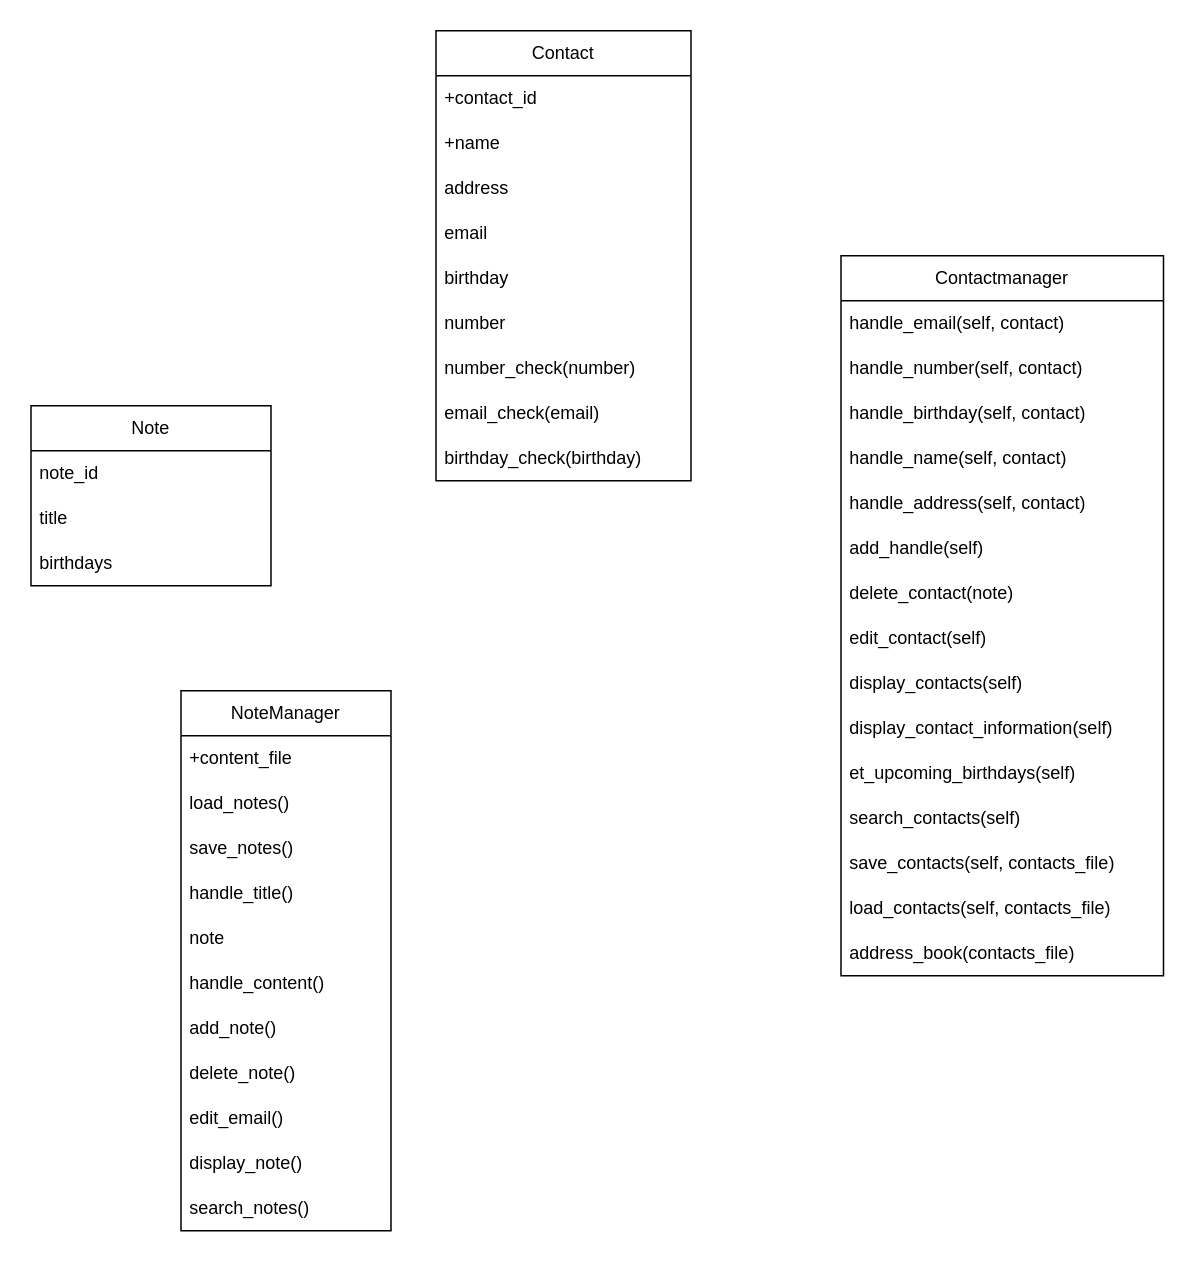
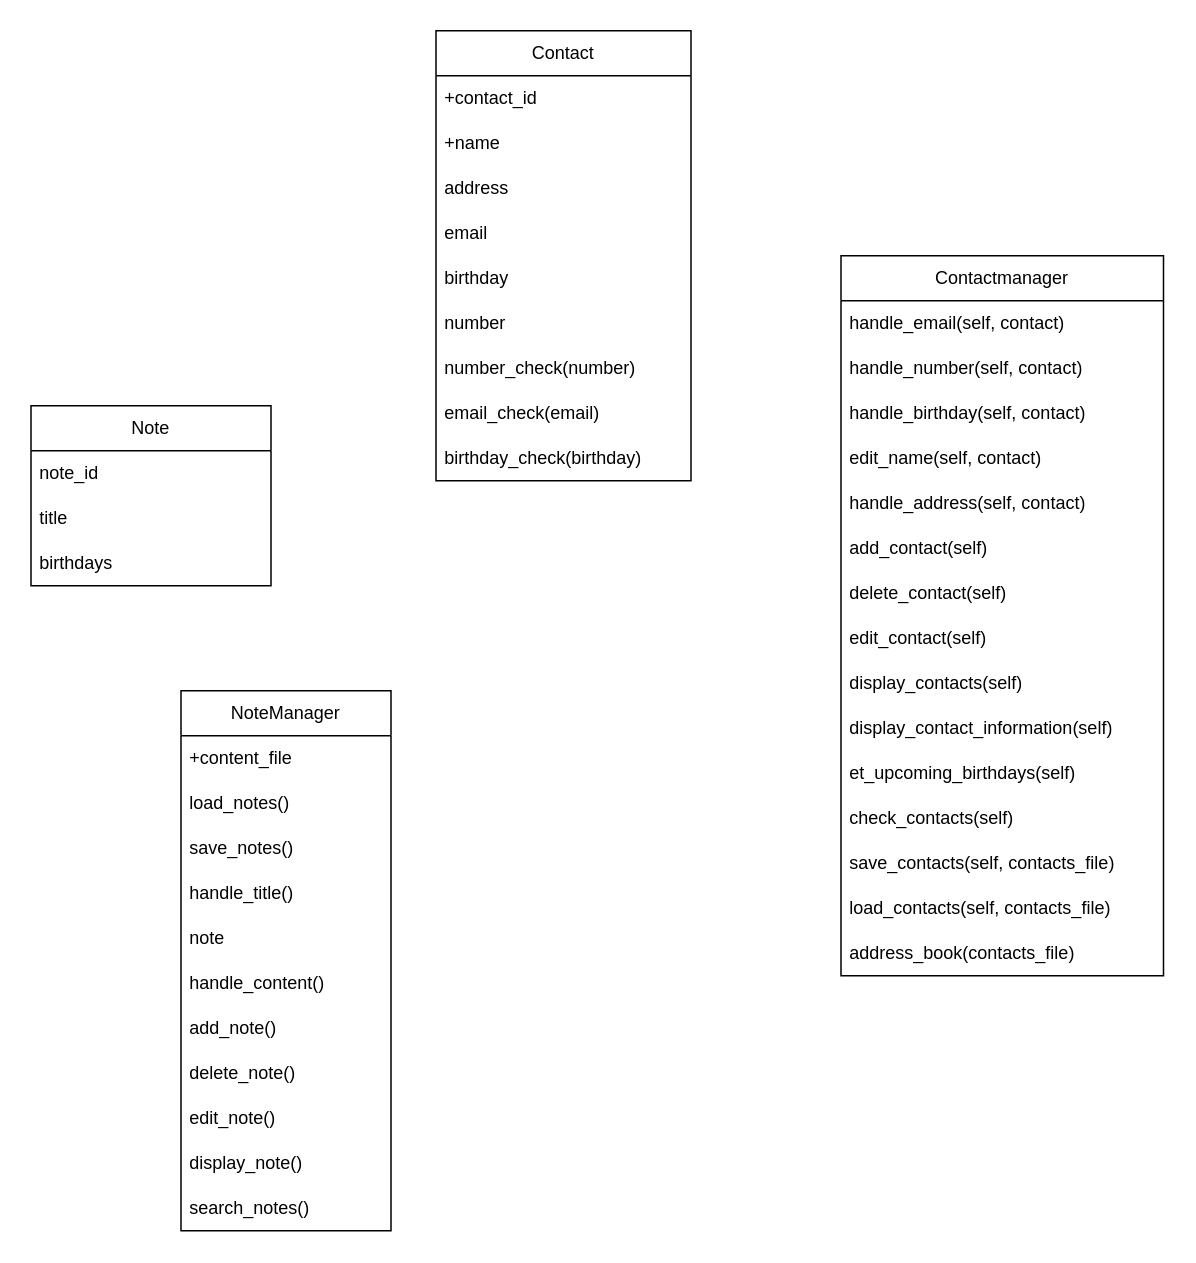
(971, 458) -> (961, 458)
(926, 548) -> (933, 548)
(948, 593) -> (946, 593)
(953, 818) -> (948, 818)
(243, 1118) -> (243, 1118)
